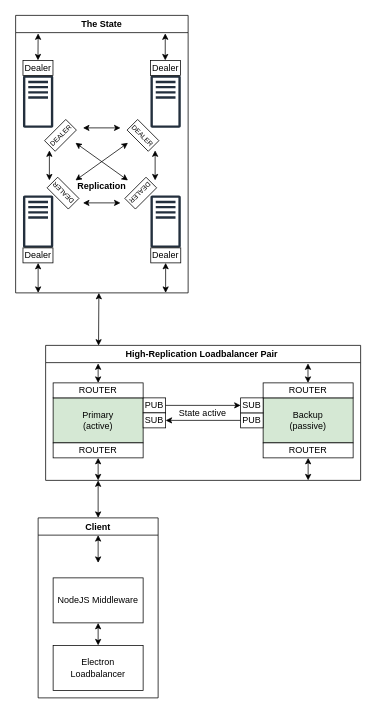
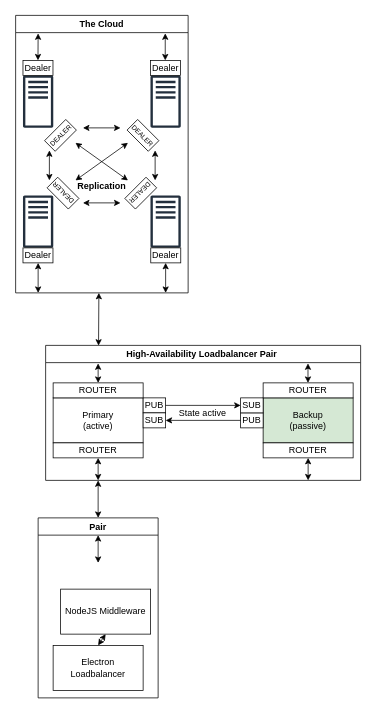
(102, 24) -> (102, 24)
(203, 354) -> (203, 354)
(98, 420) -> (98, 420)
(98, 527) -> (98, 527)
(98, 600) -> (105, 612)
